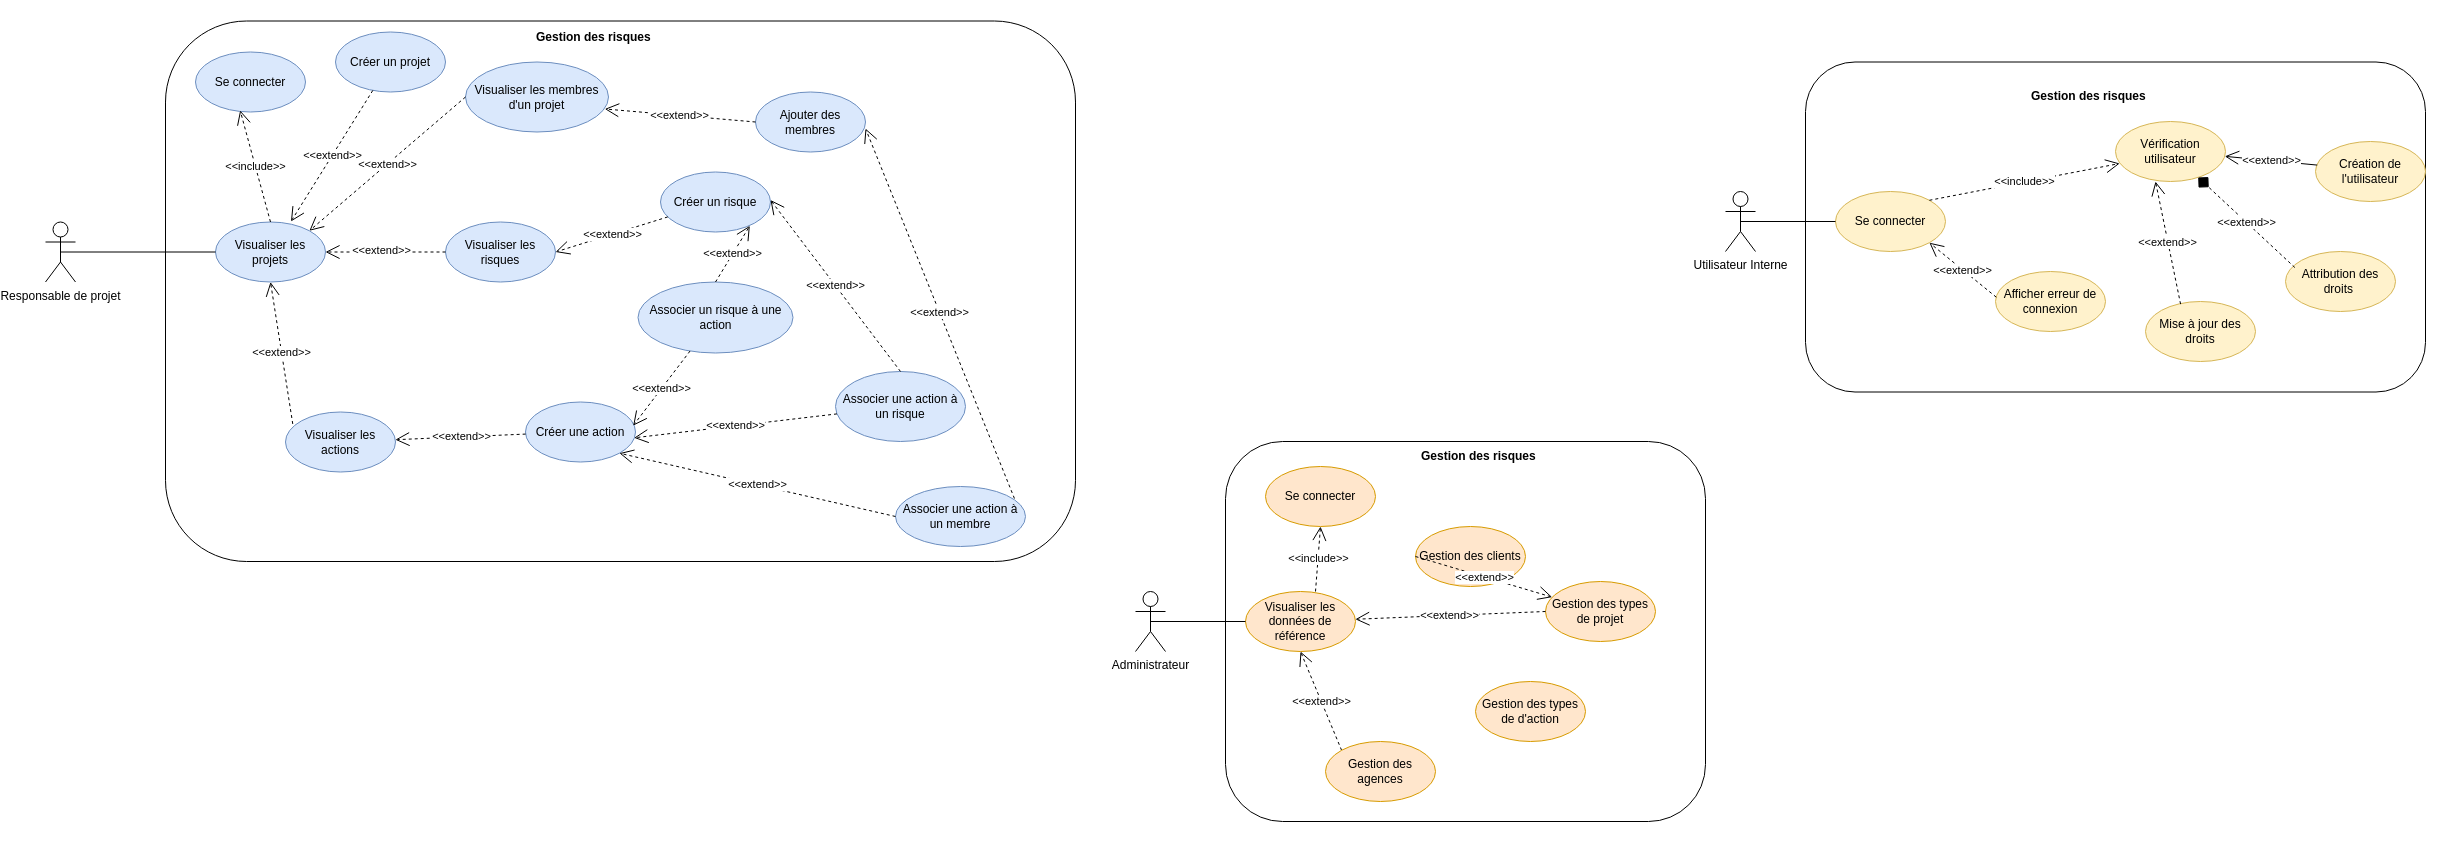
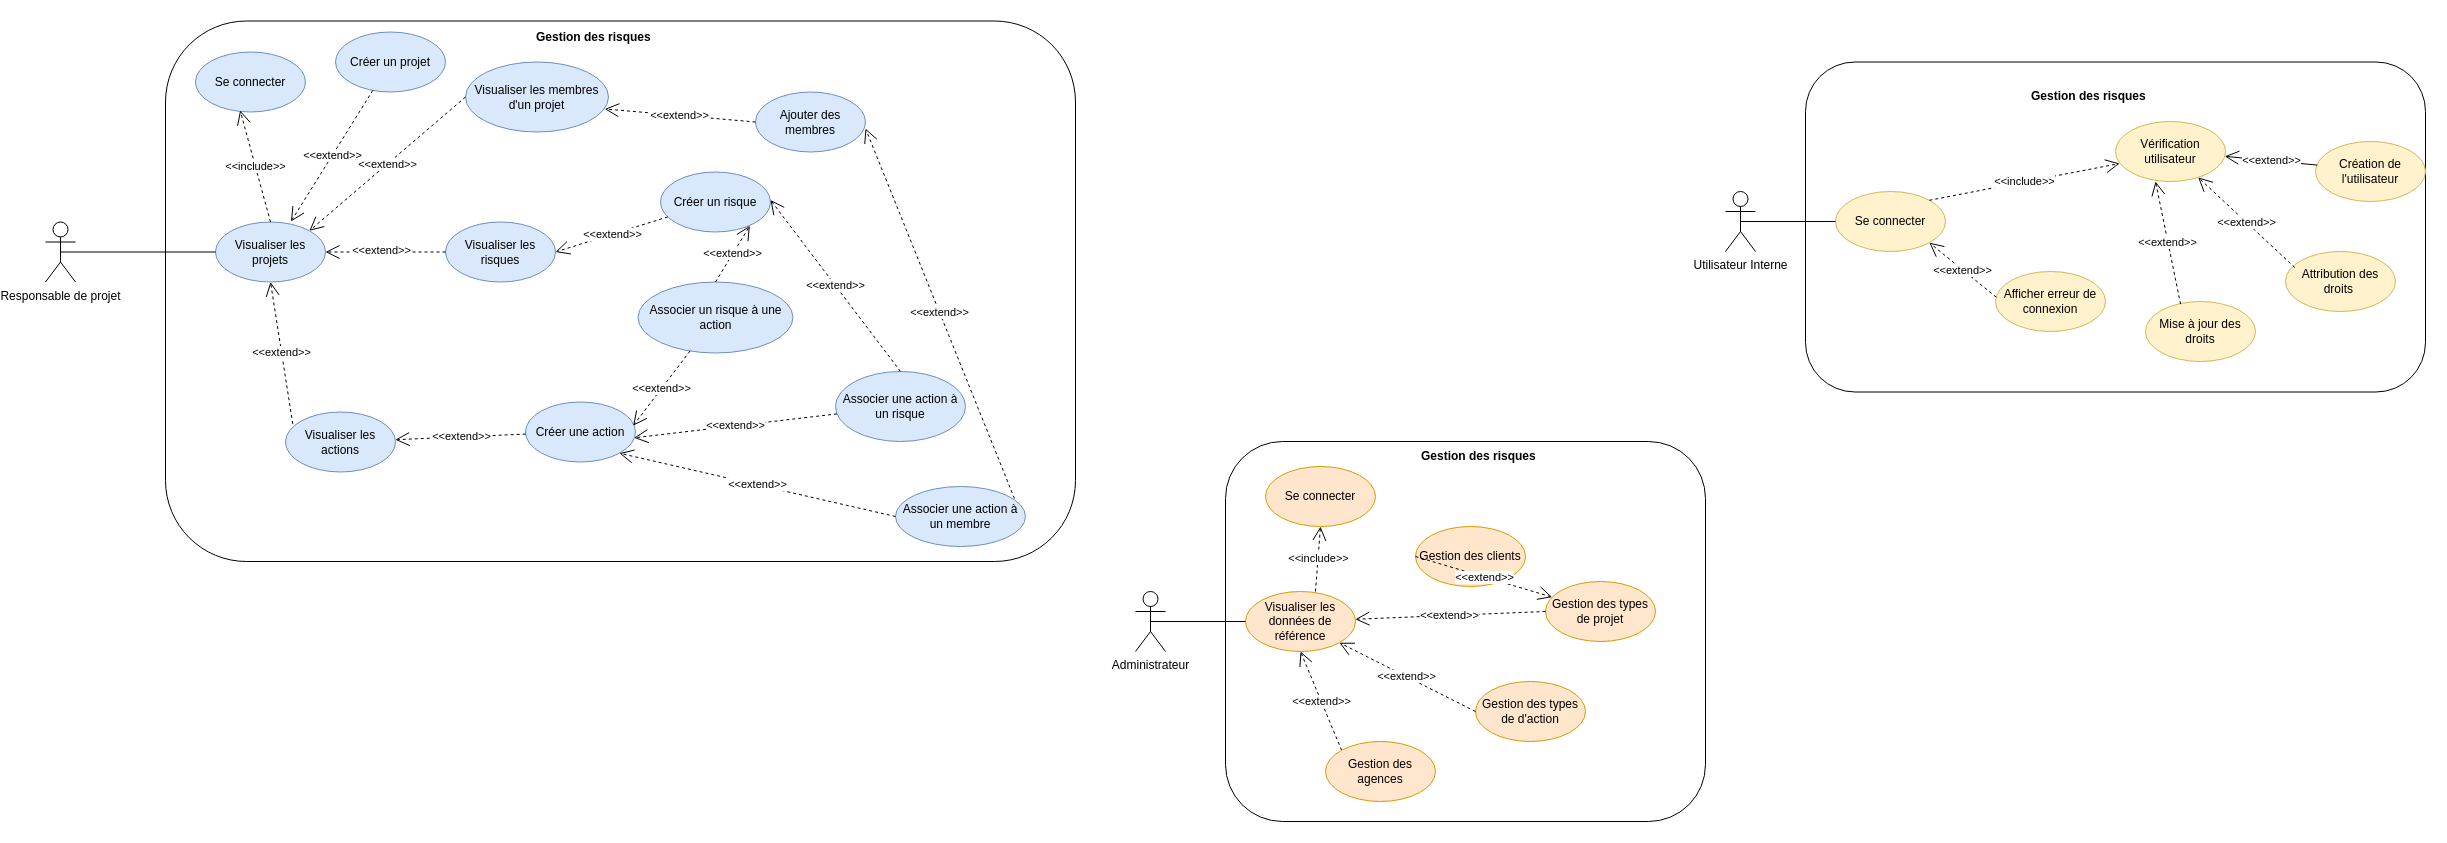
(2209, 187) -> (2205, 184)
none -> (1436, 692)
